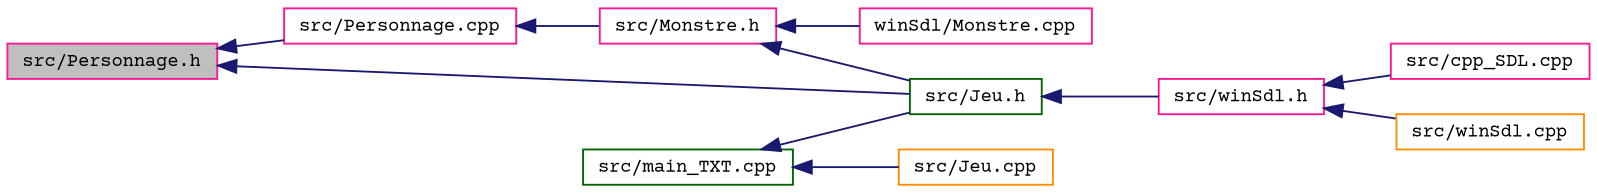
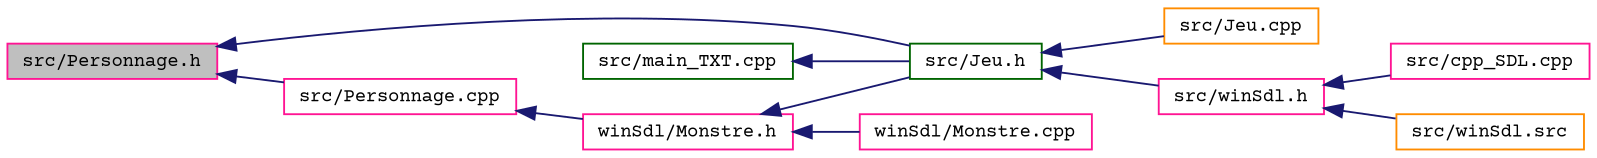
(688, 26) -> (688, 132)
(1490, 132) -> (1490, 132)
(856, 167) -> (1113, 43)
